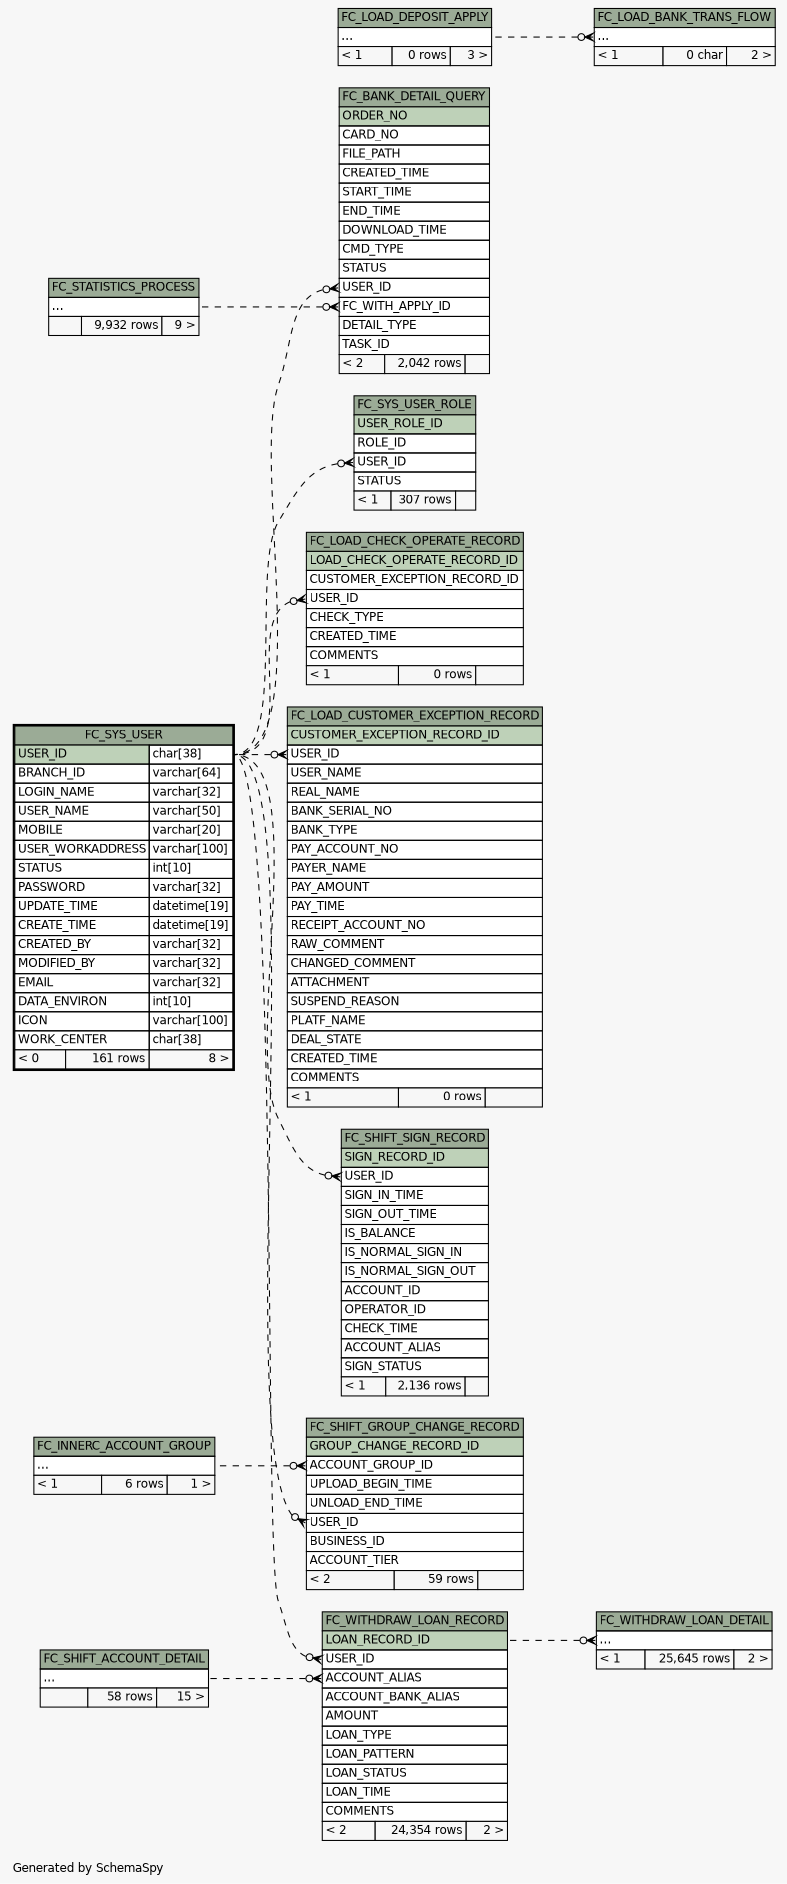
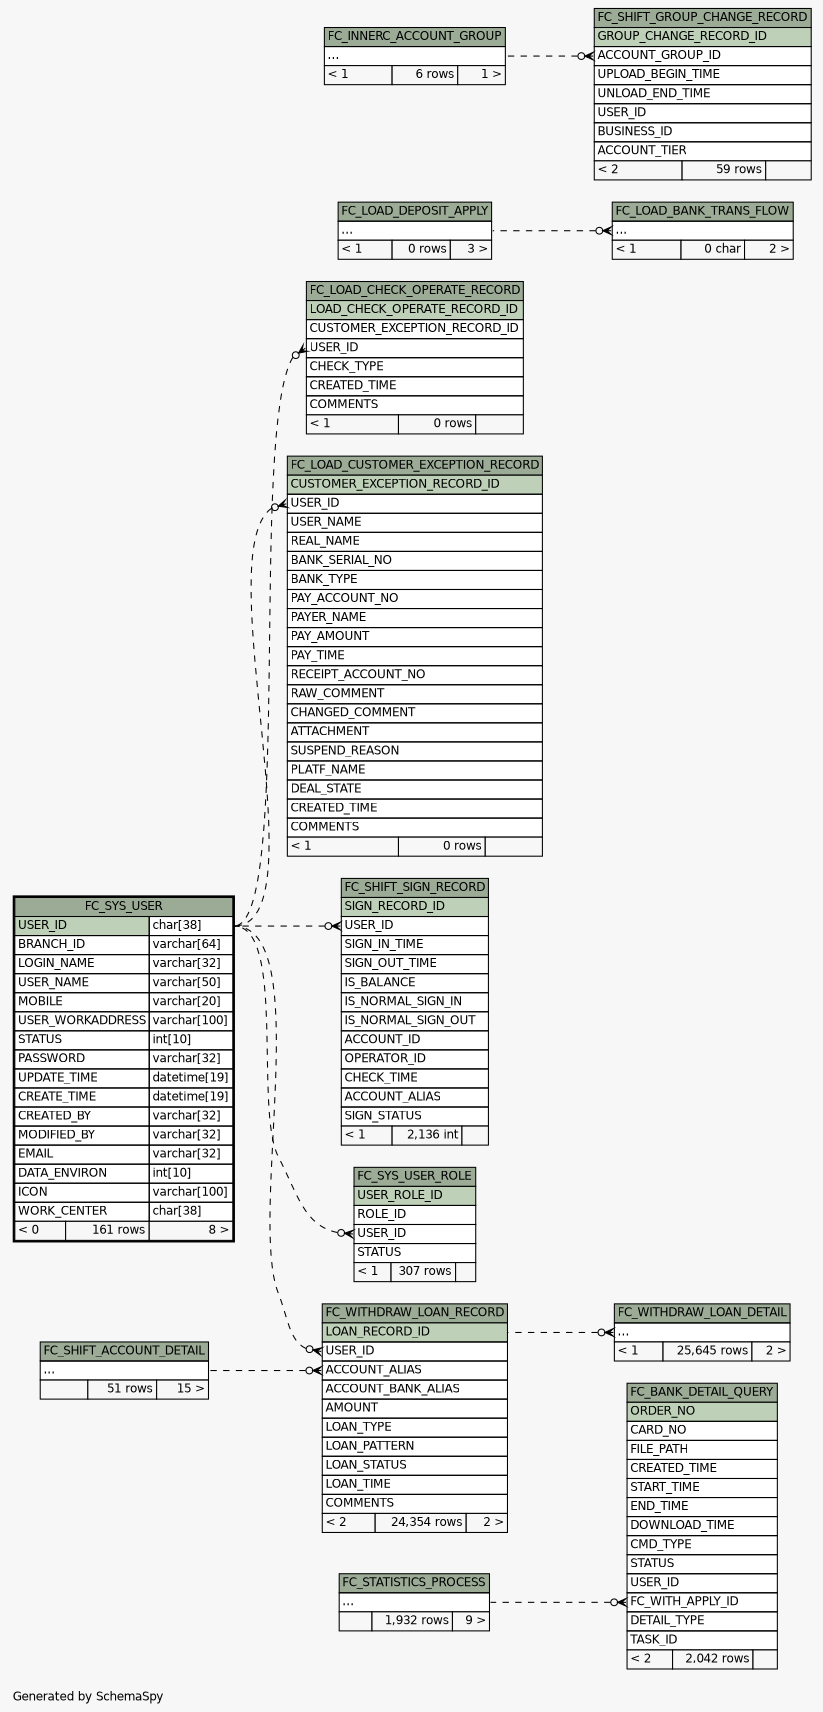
(126, 325) -> (417, 1621)
(273, 511) -> none
(270, 1132) -> none
(430, 1386) -> (433, 1135)
(130, 1697) -> (130, 1389)
